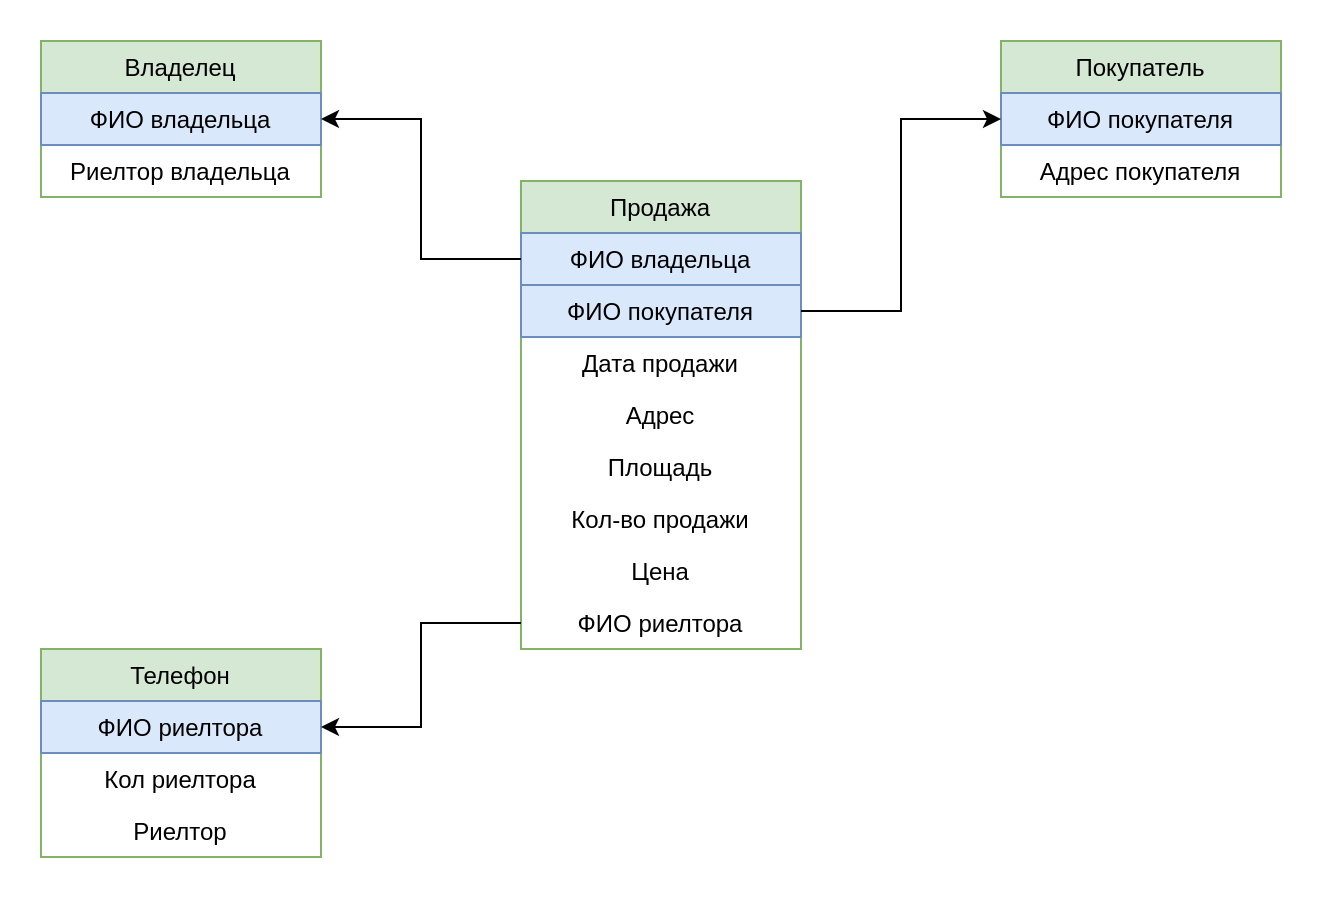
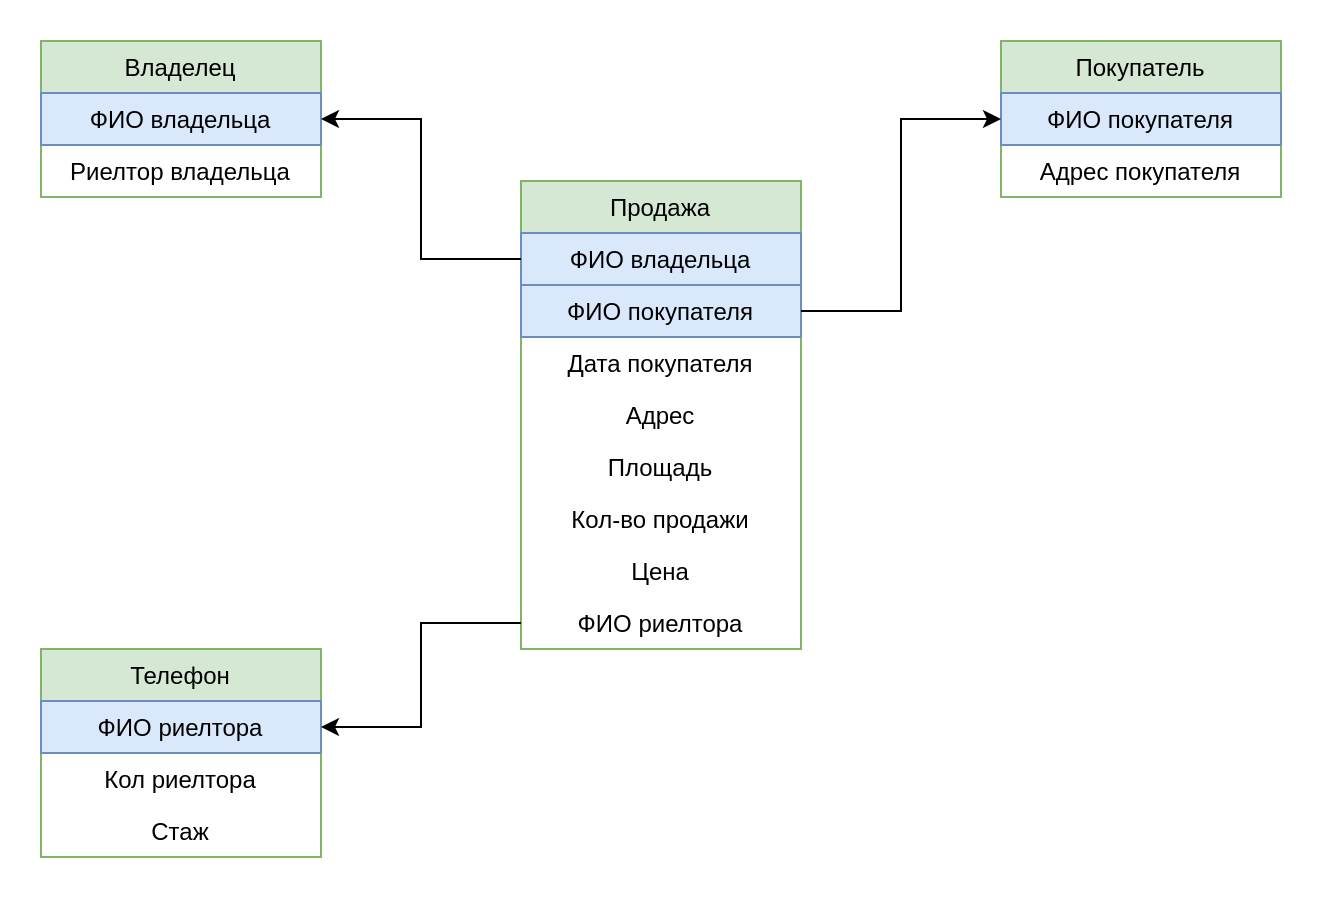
(660, 364) -> (660, 364)
(180, 832) -> (180, 832)
